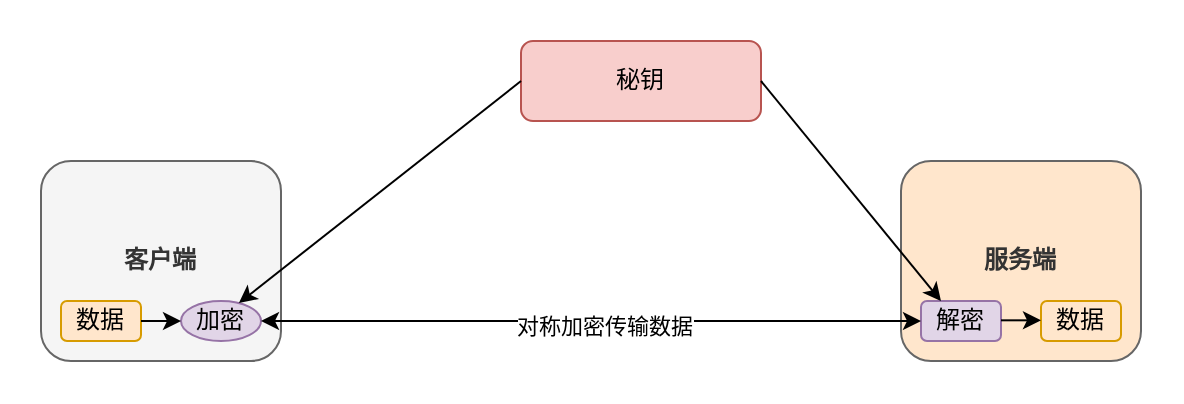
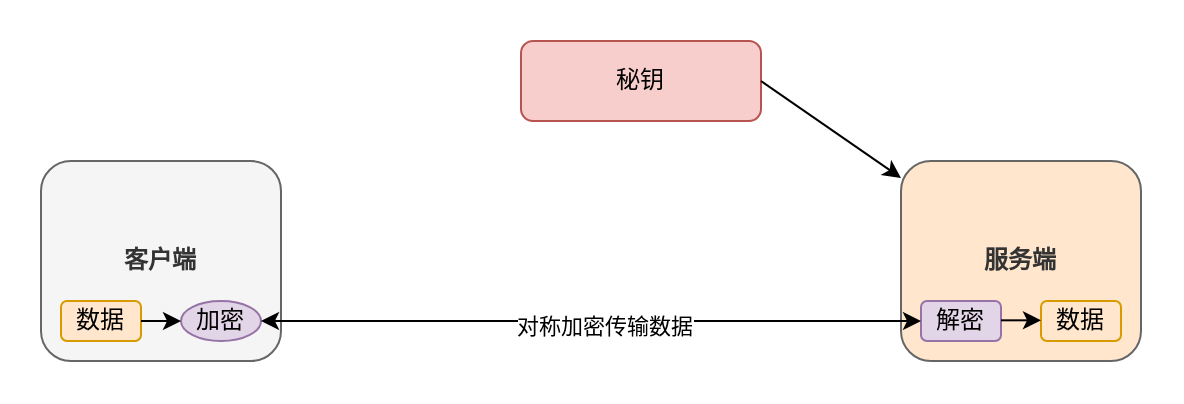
(847, 186) -> (825, 126)
(385, 188) -> none
